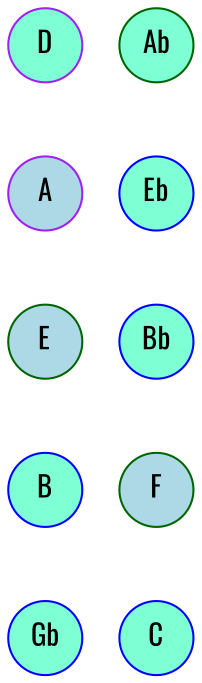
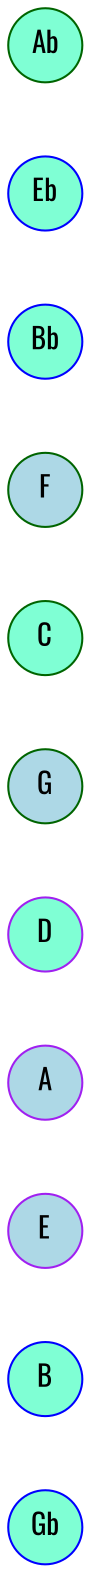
(45, 342) -> (45, 1231)
(156, 638) -> (45, 638)
none -> (45, 786)
